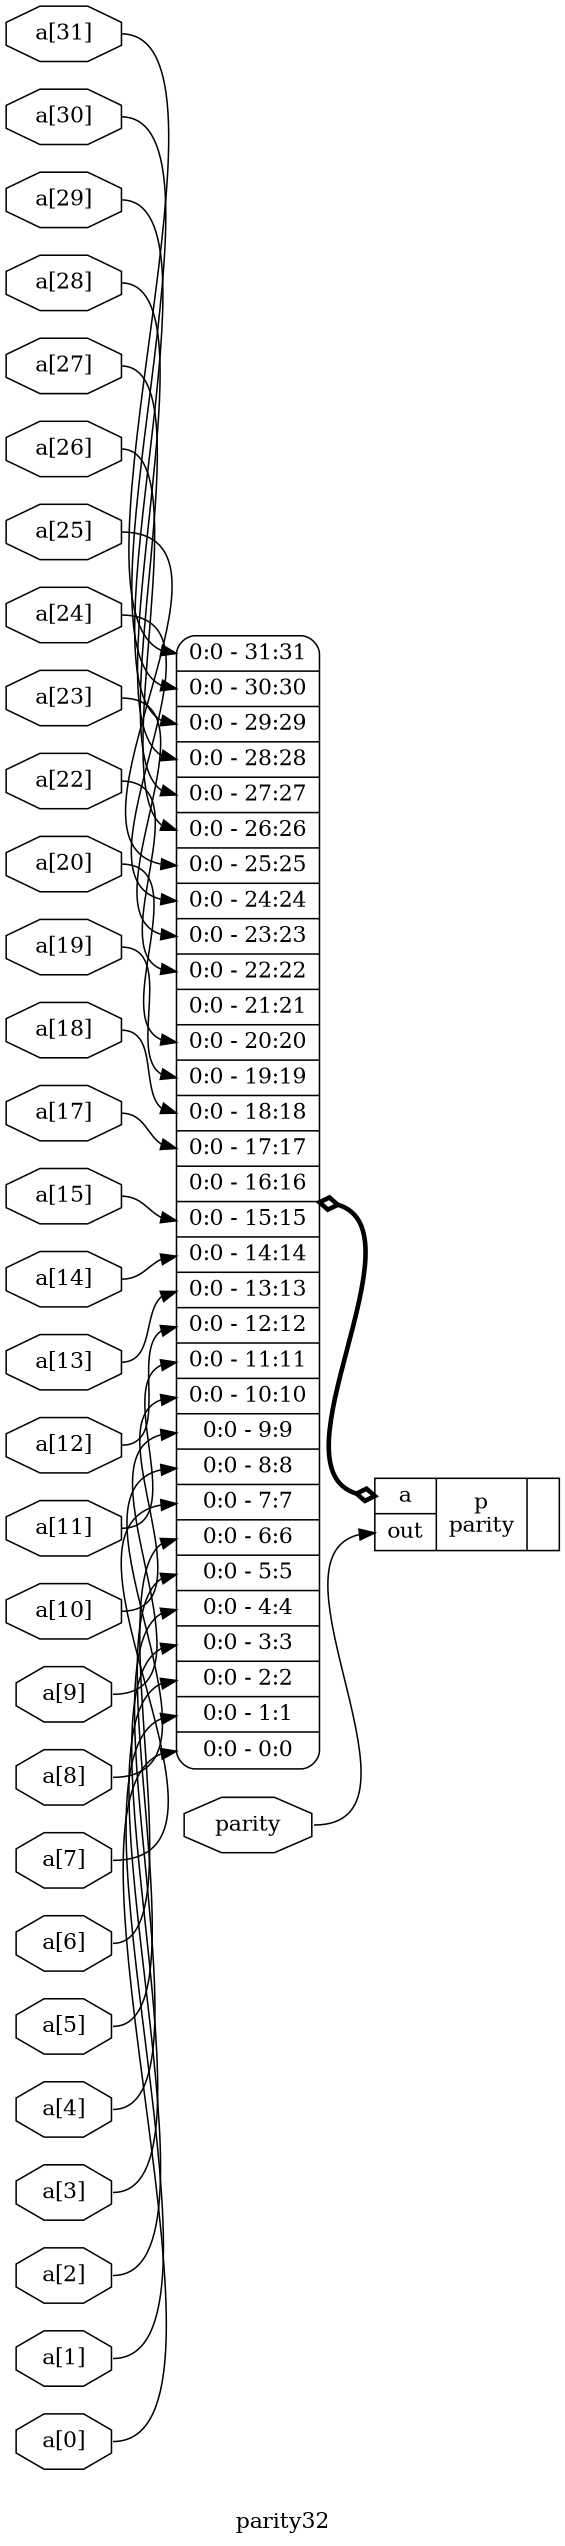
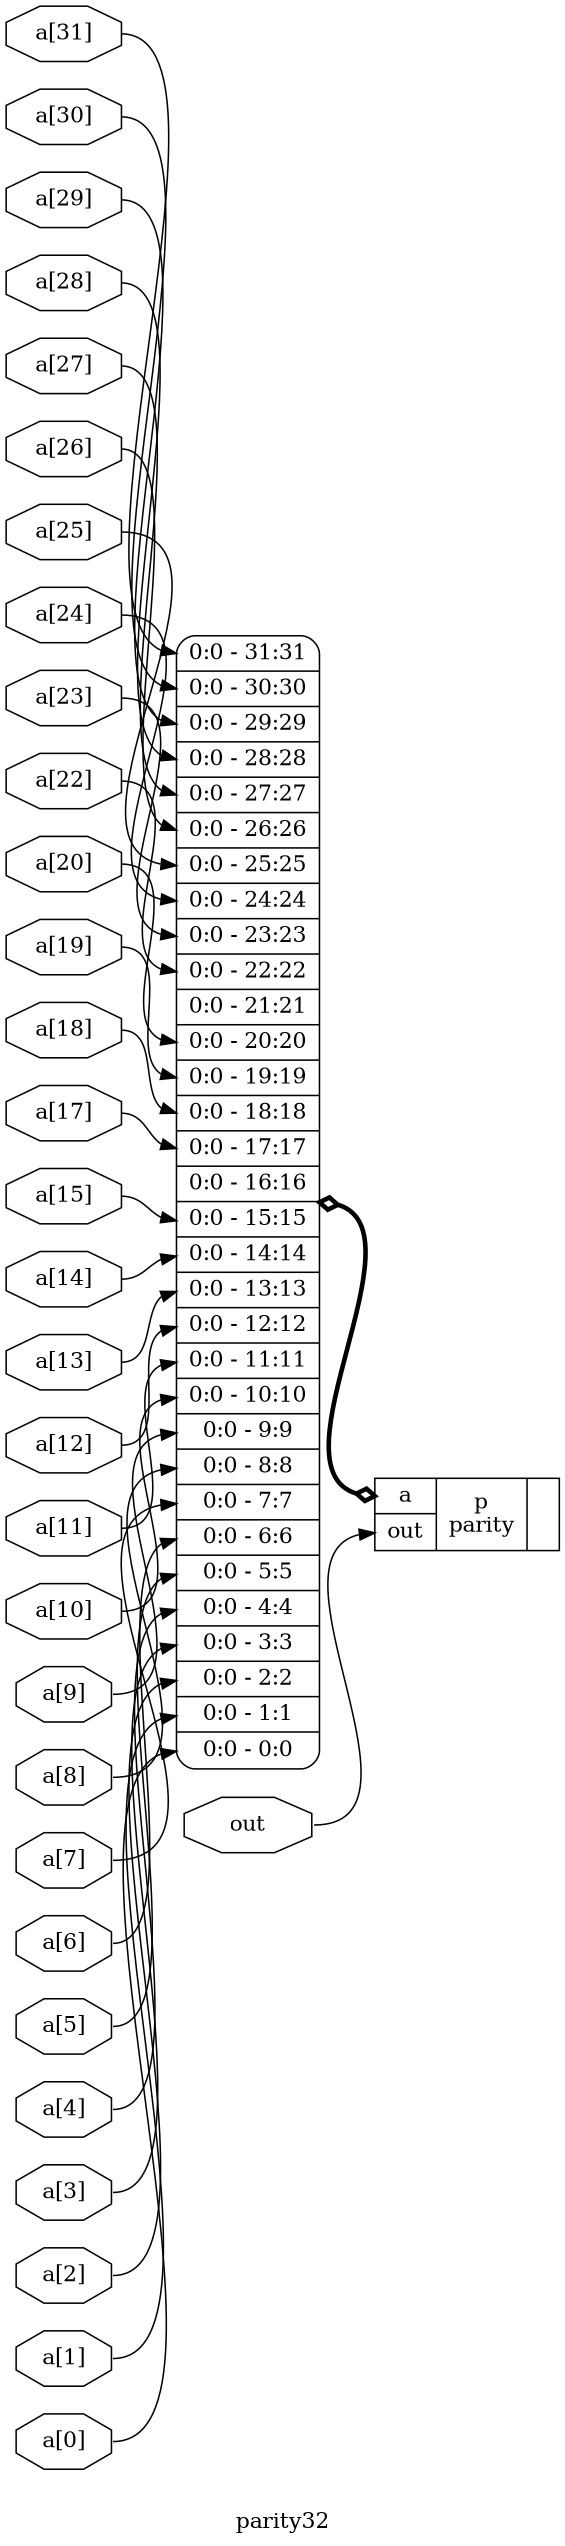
(248, 1825) -> (248, 1825)
